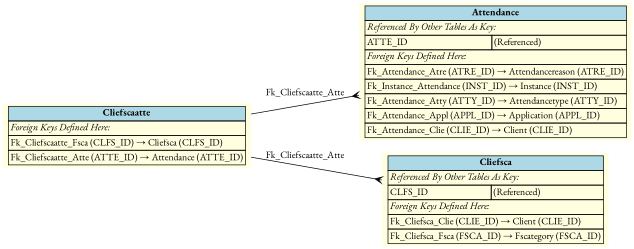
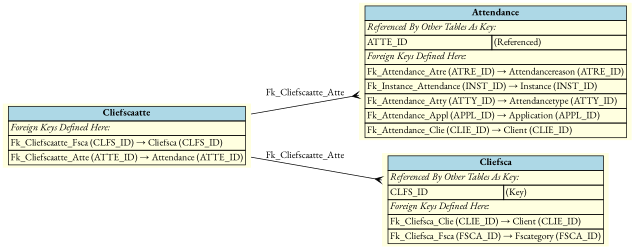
(517, 192) -> (517, 192)
